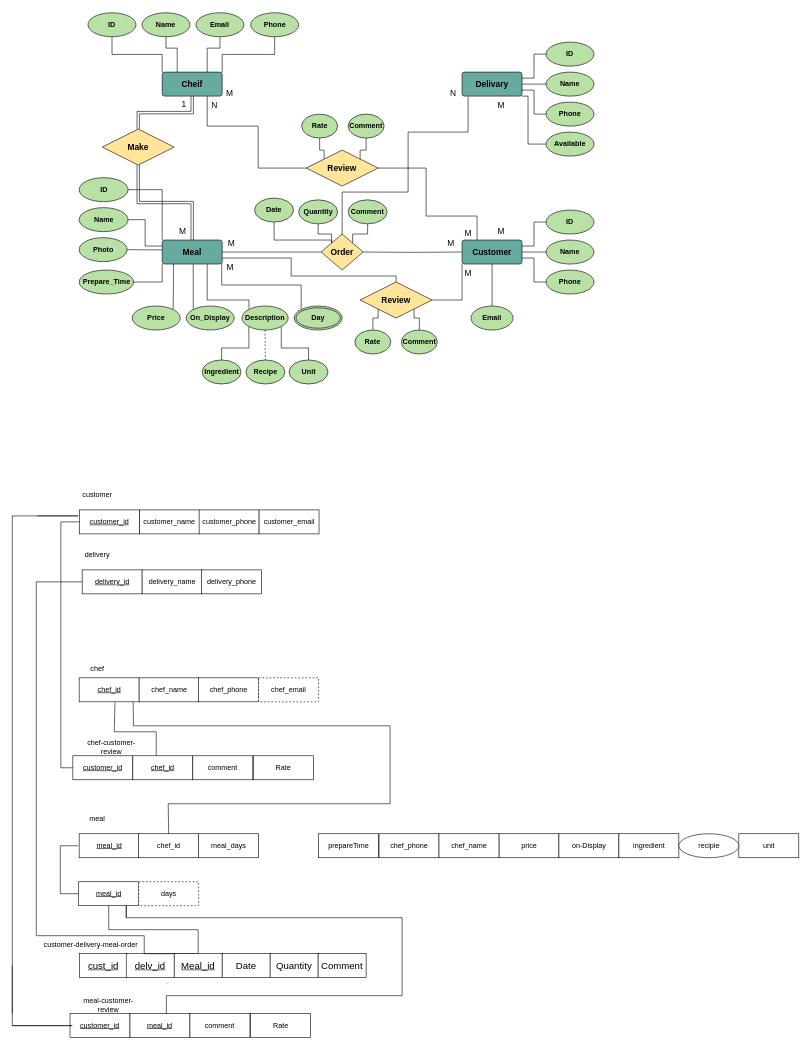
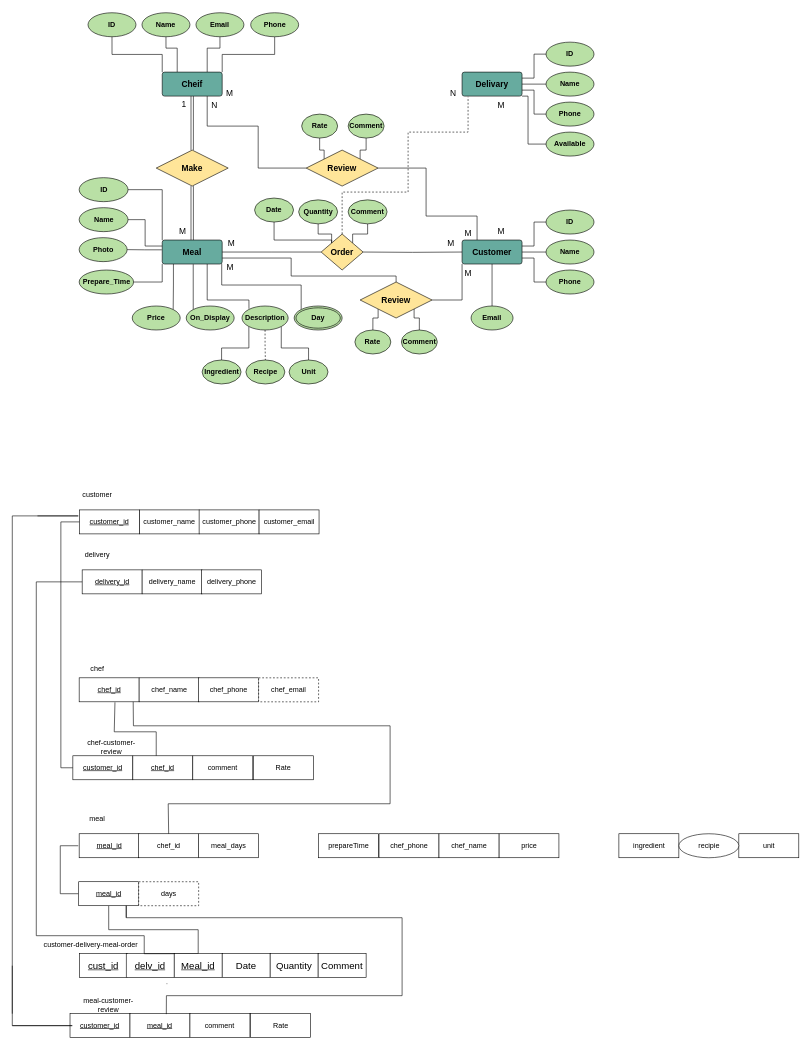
(138, 147) -> (192, 168)
(408, 169) -> (408, 169)
(589, 846) -> none
